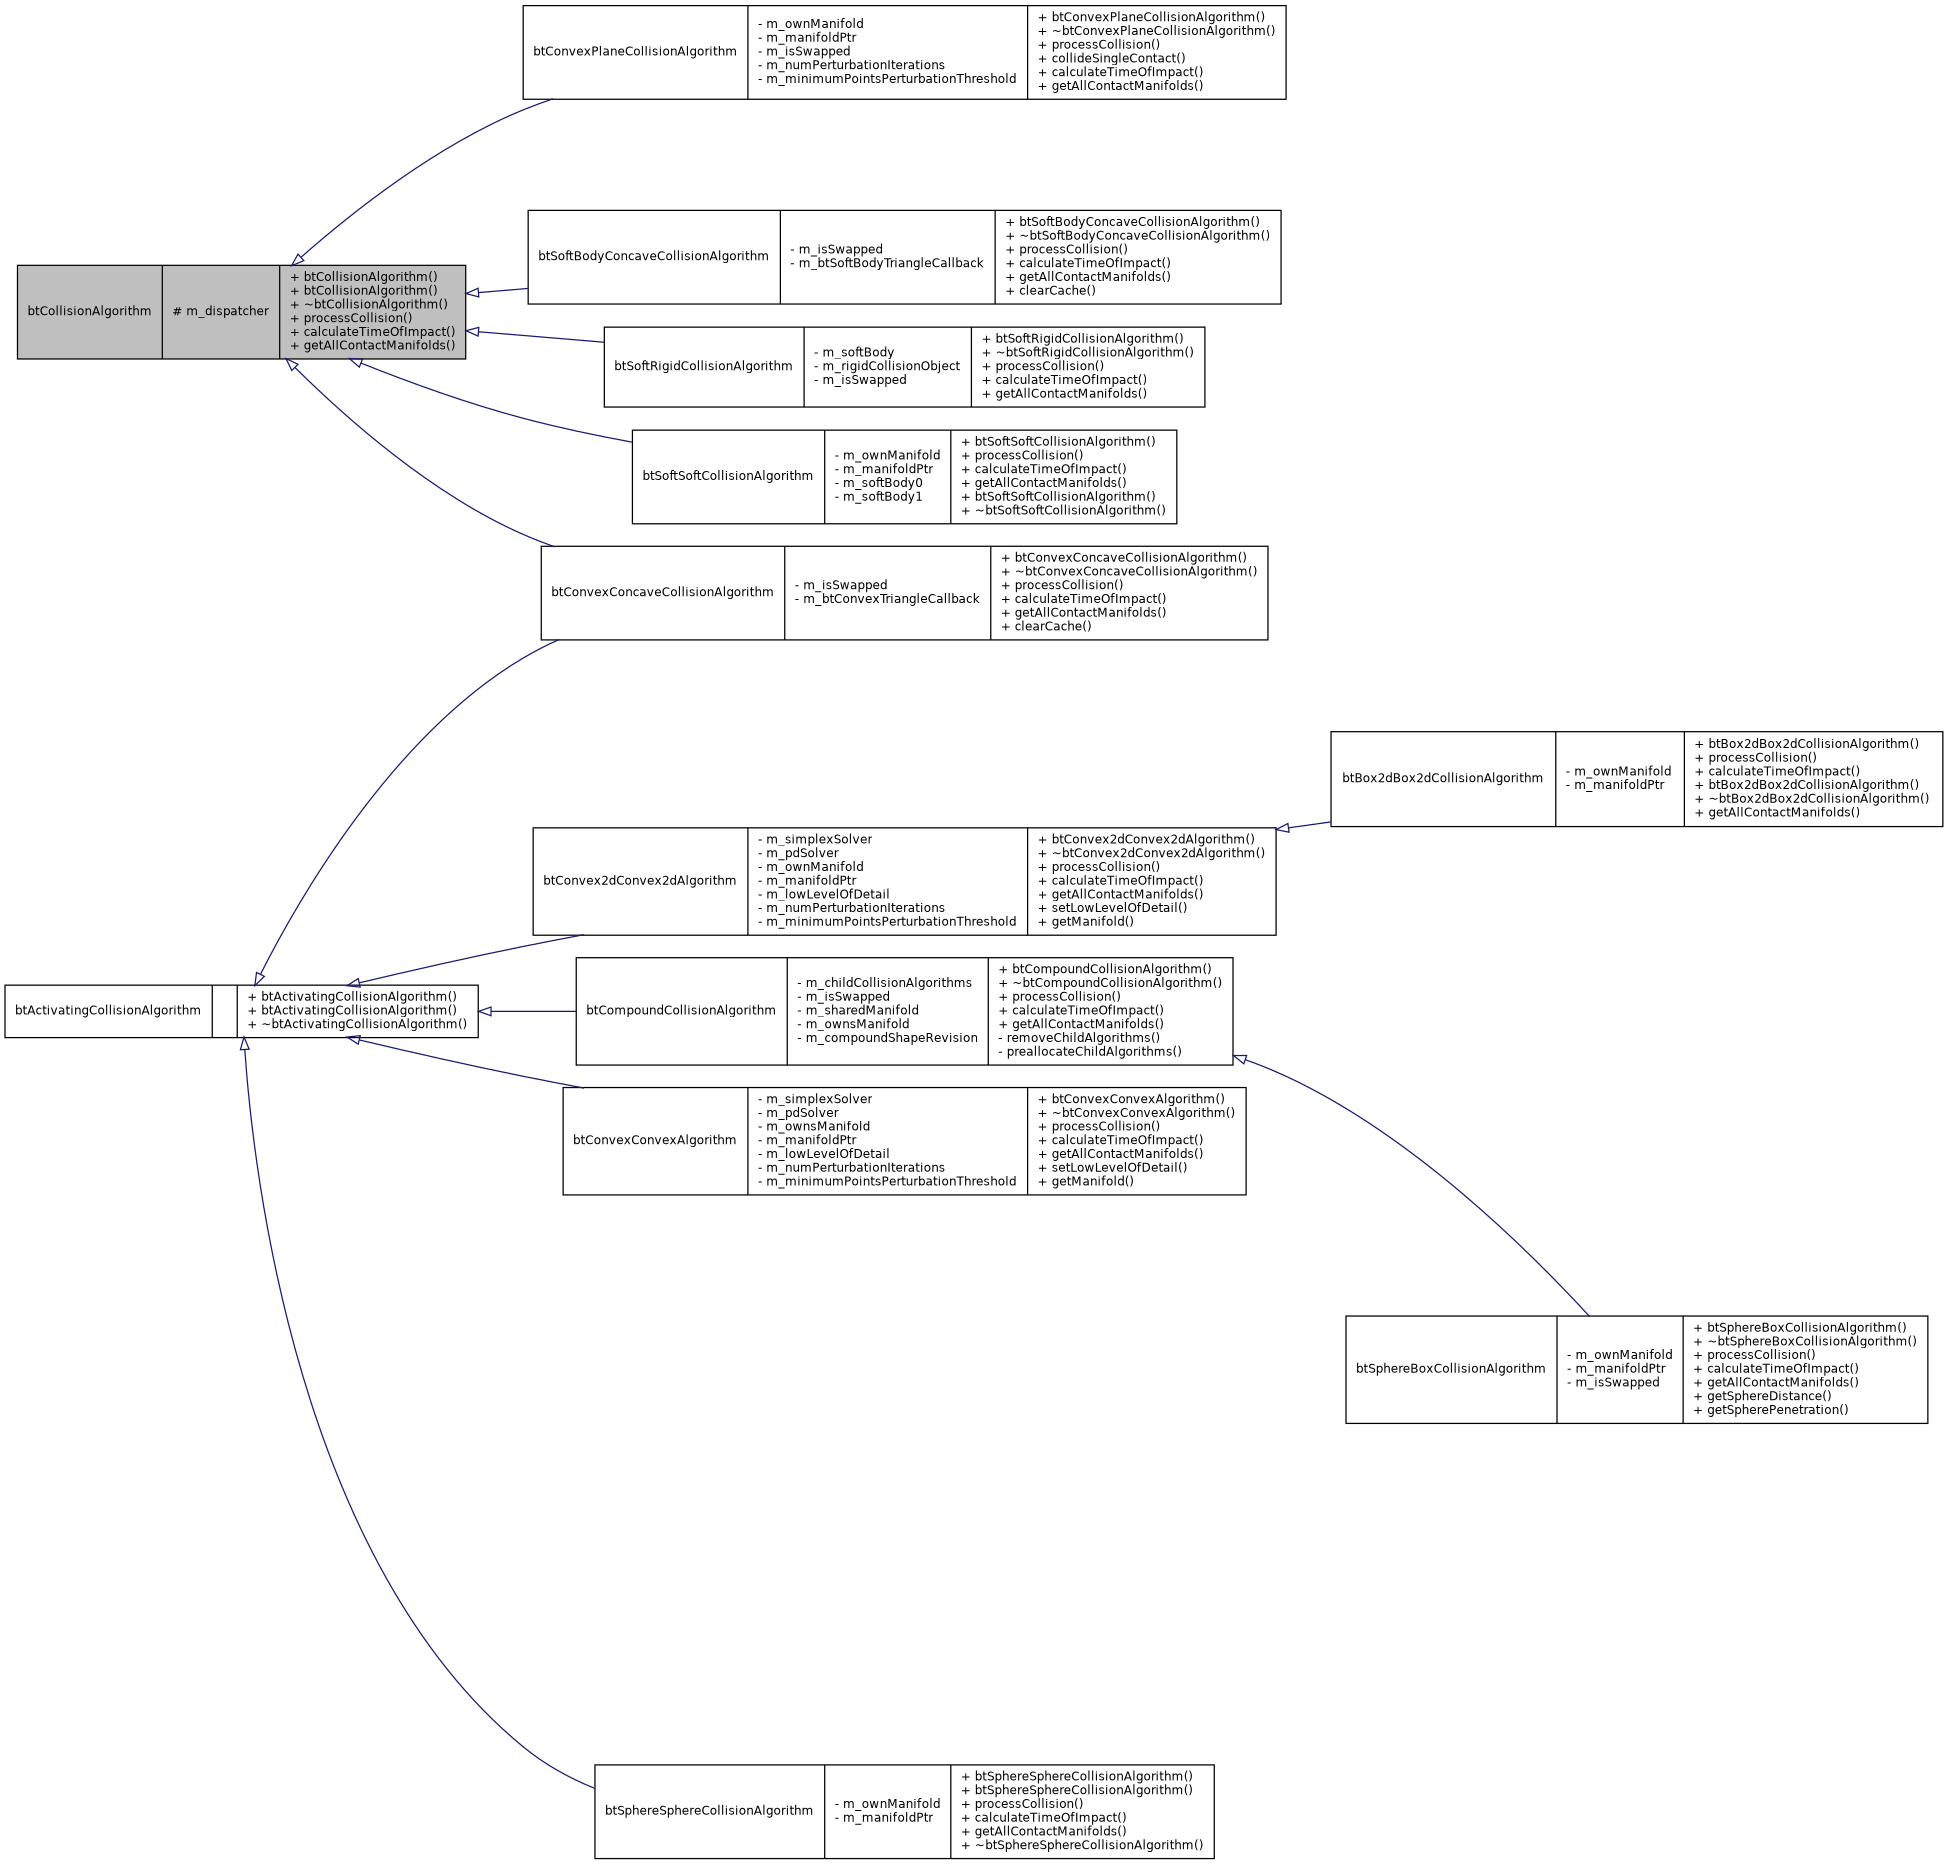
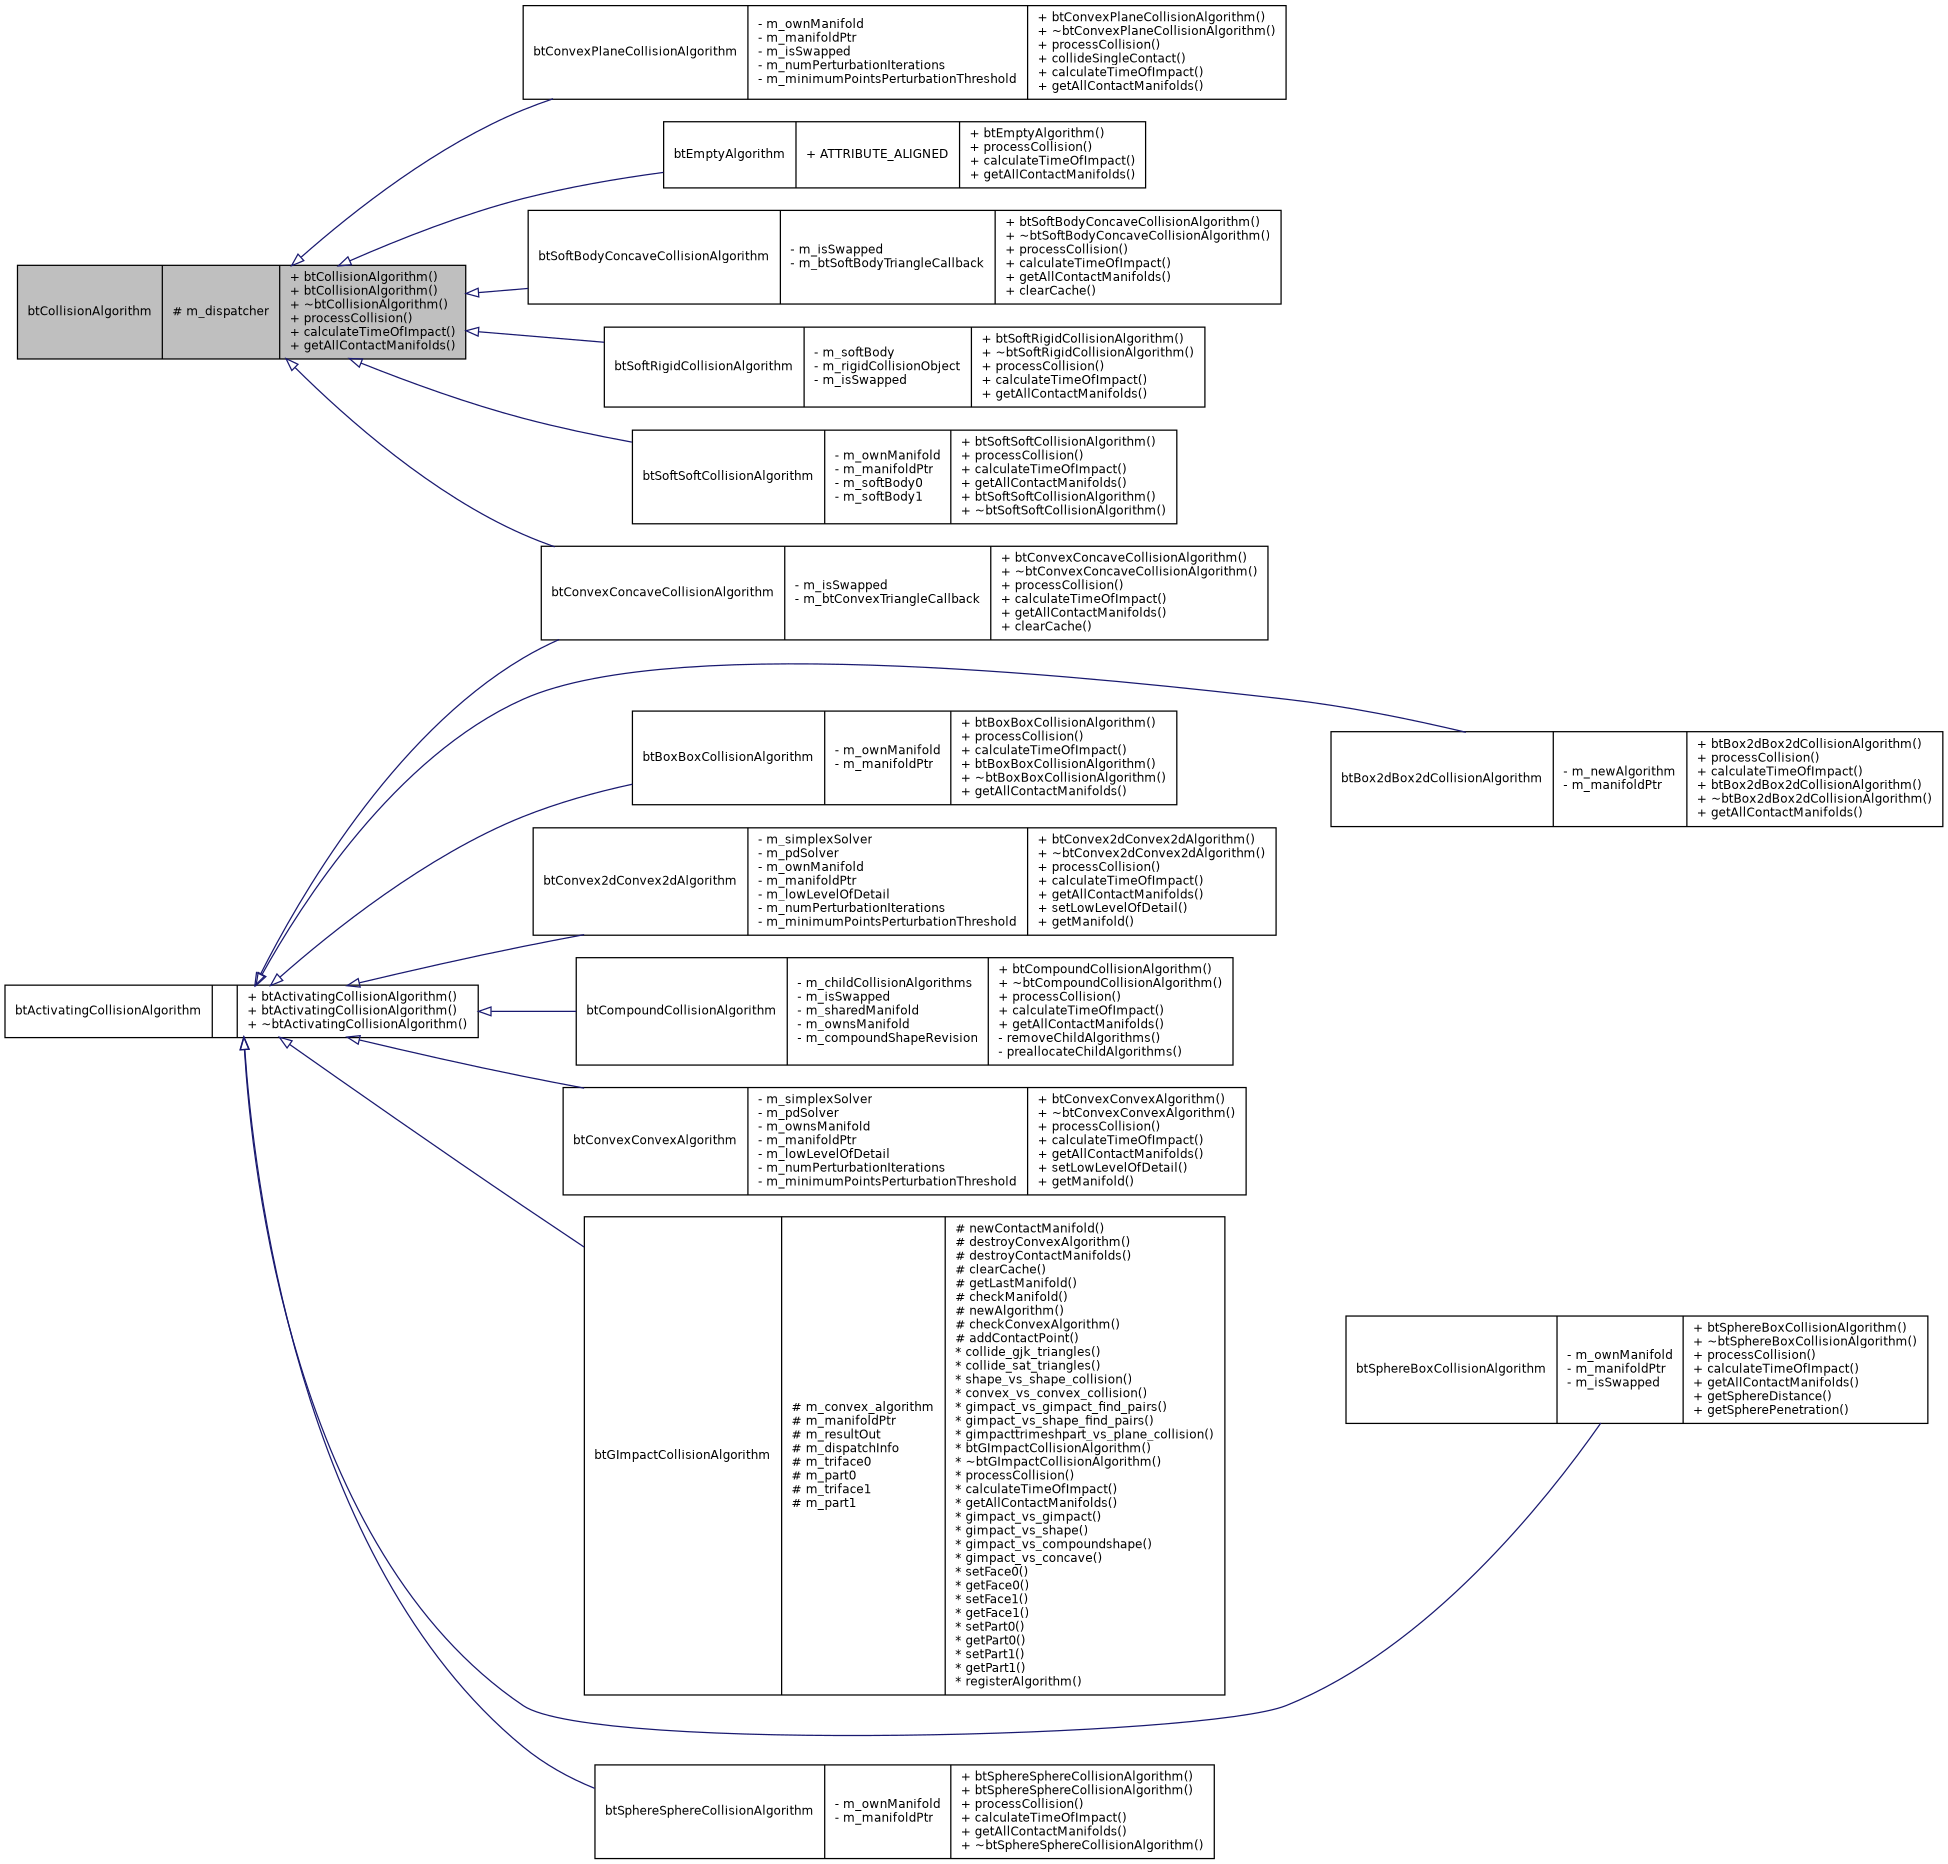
none -> (905, 155)
none -> (905, 758)
(1619, 772) -> (1620, 772)
(1310, 825) -> (802, 664)
(1432, 1169) -> (751, 1734)
none -> (905, 1456)
